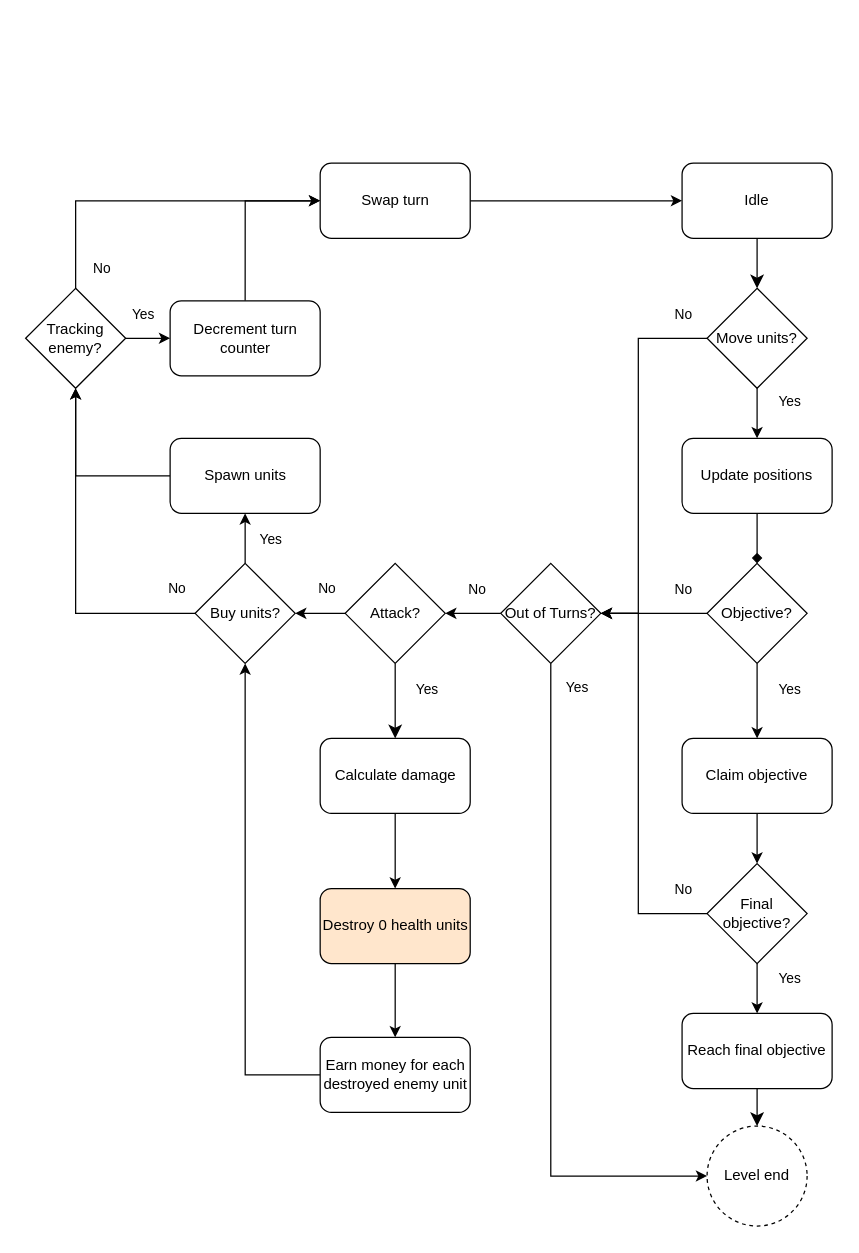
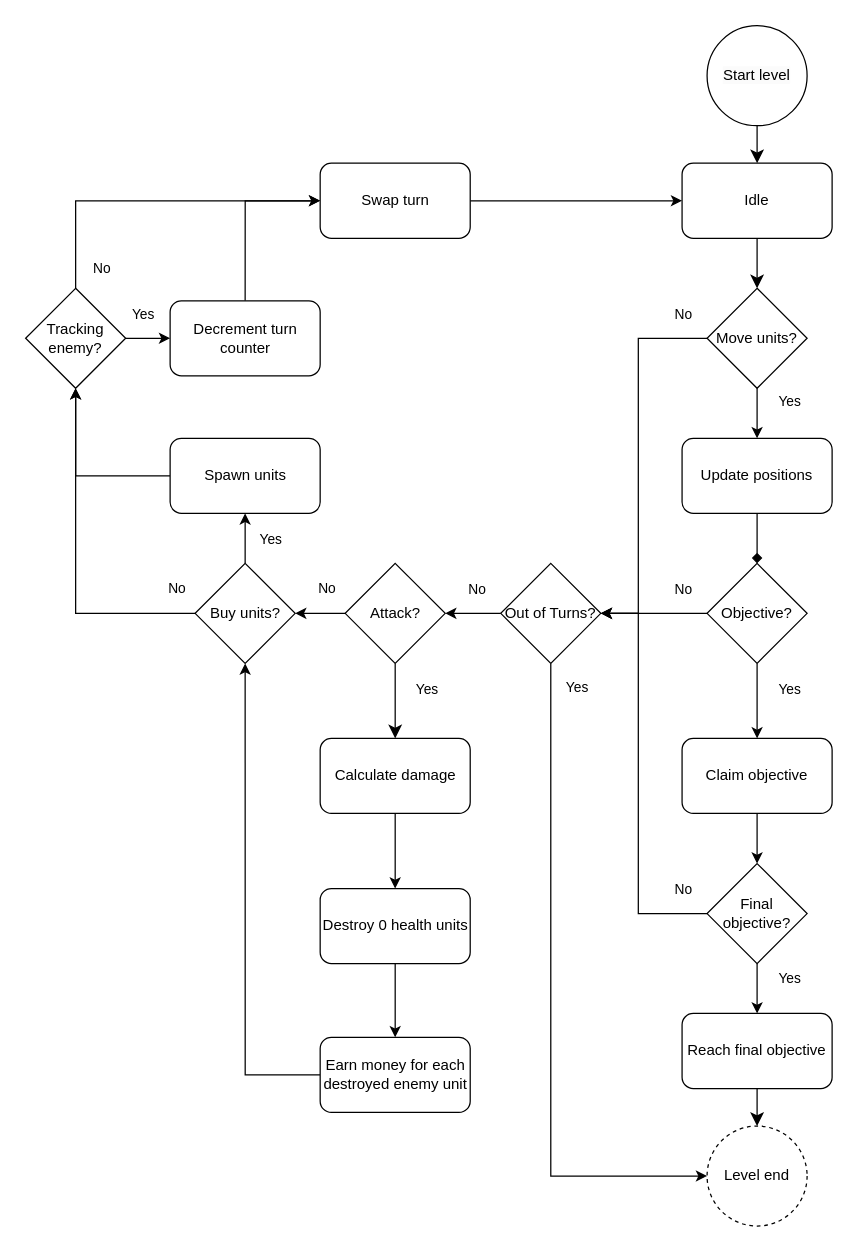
none -> (757, 76)
none -> (757, 139)
(395, 926) -> (395, 926)
